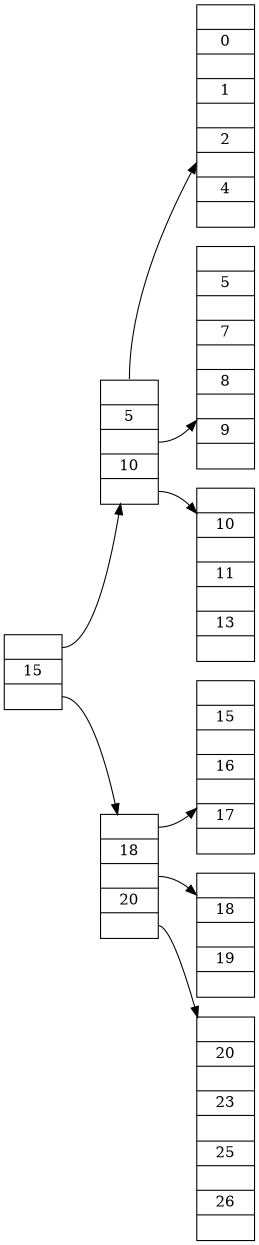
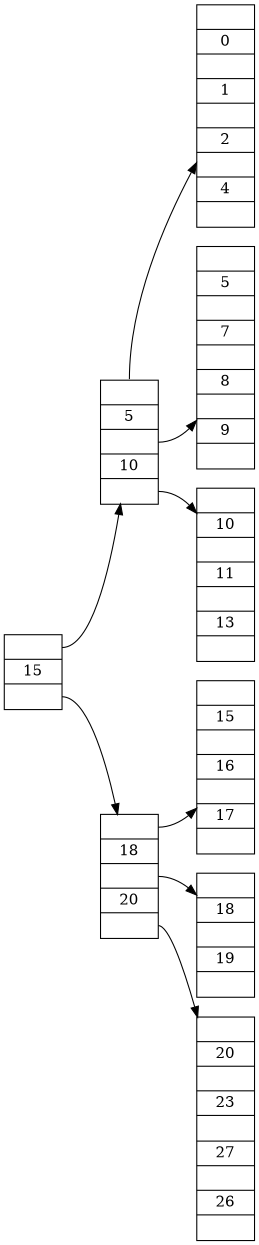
(226, 1153) -> (226, 1153)
